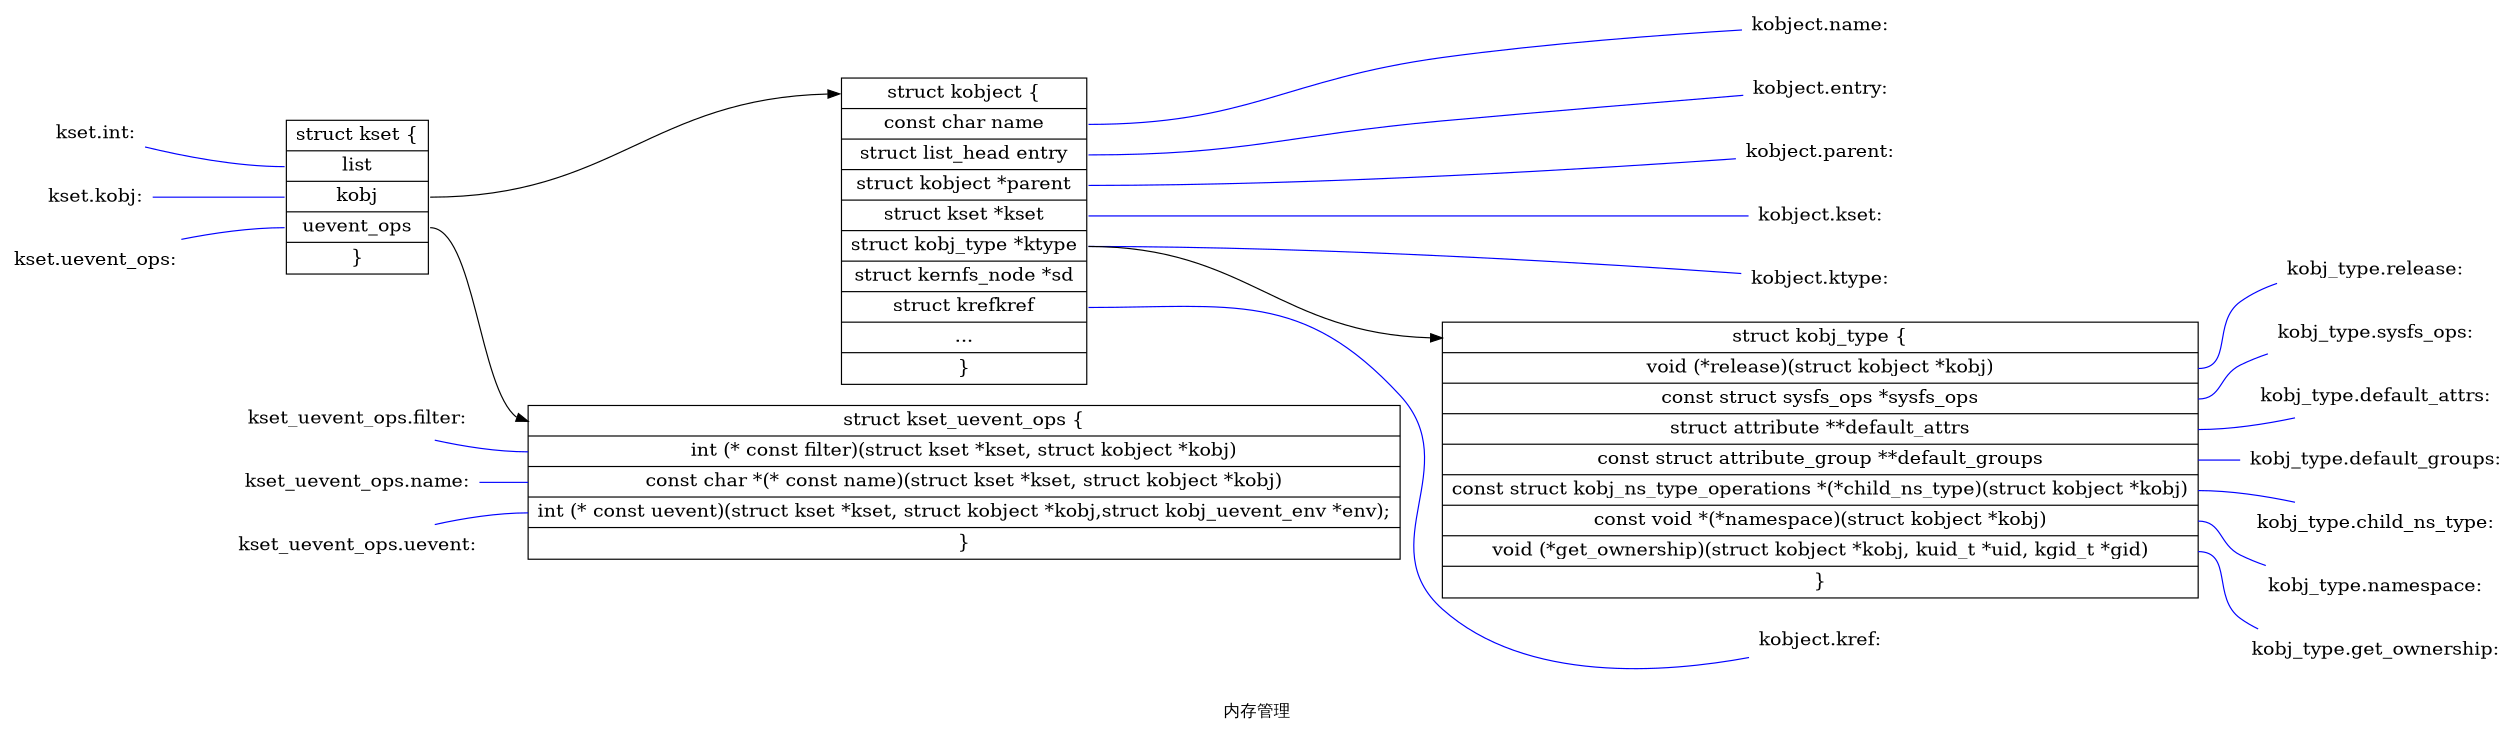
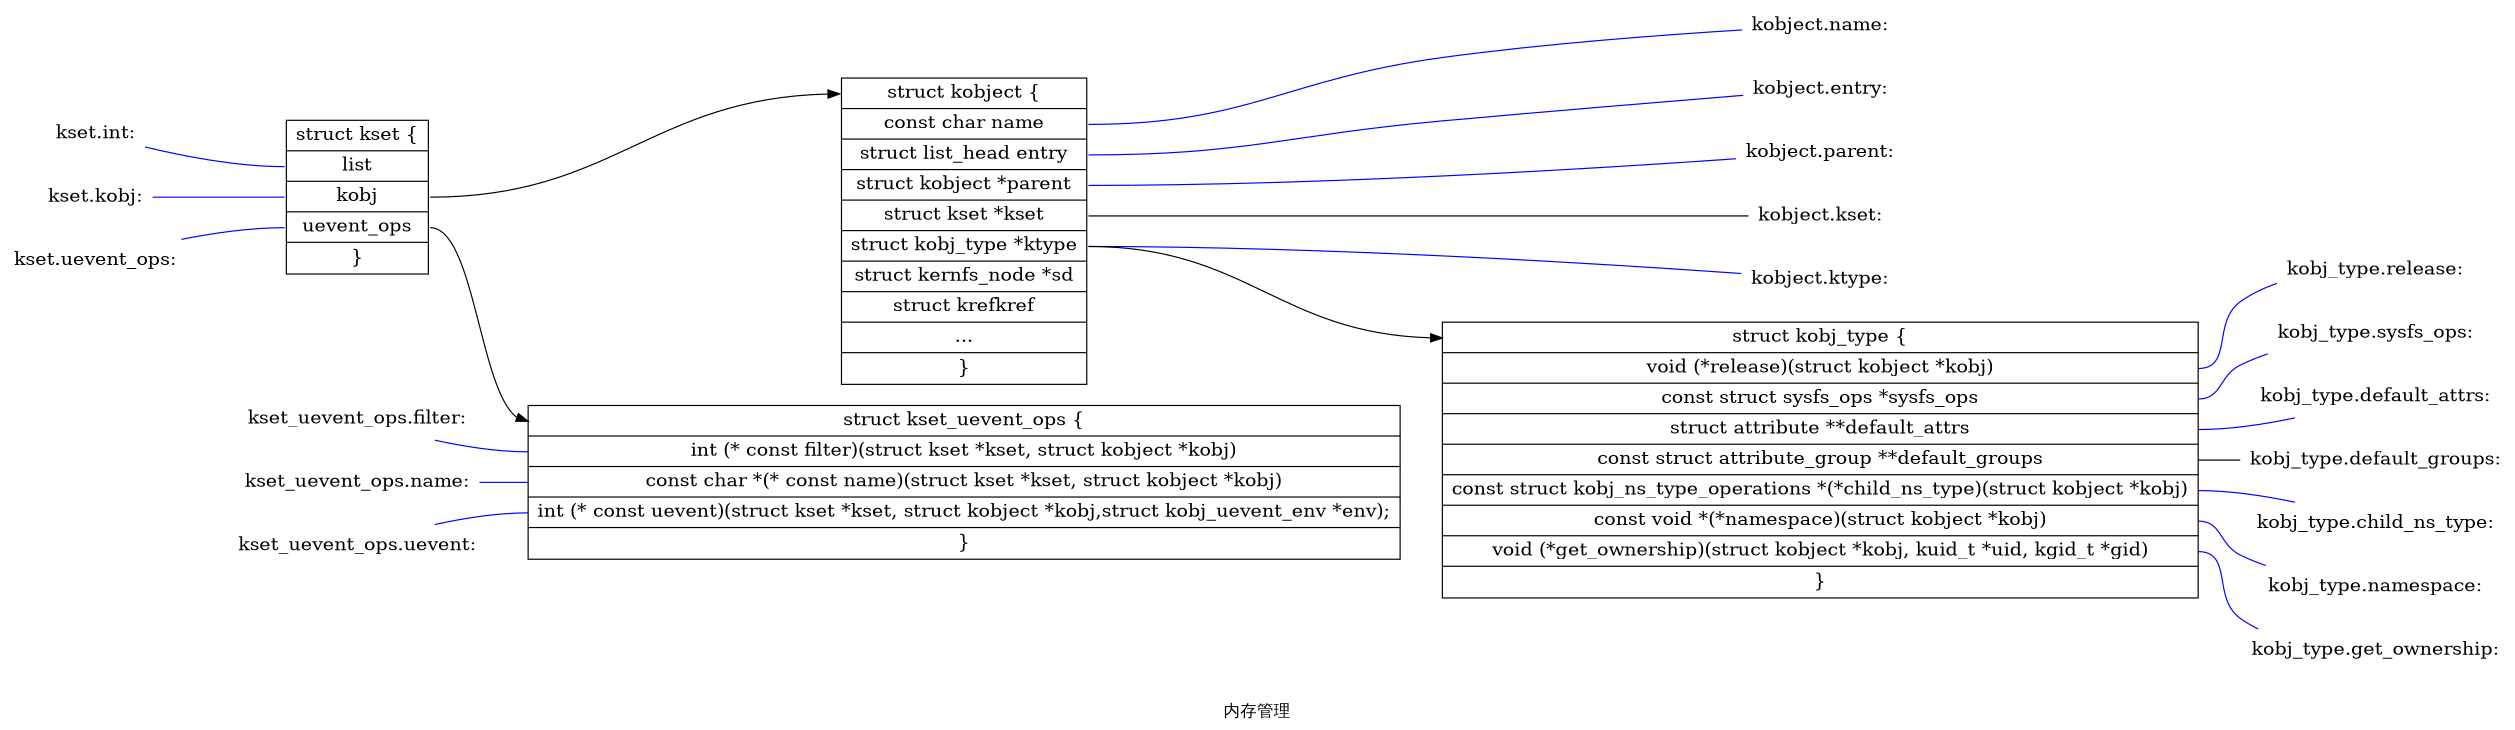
(1419, 216) -> (1419, 216)
(2219, 460) -> (2219, 460)
(1820, 641) -> none
